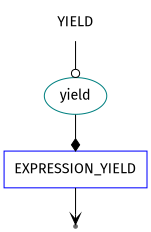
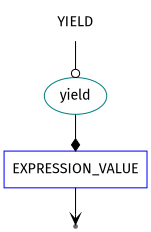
(76, 169) -> (76, 169)
